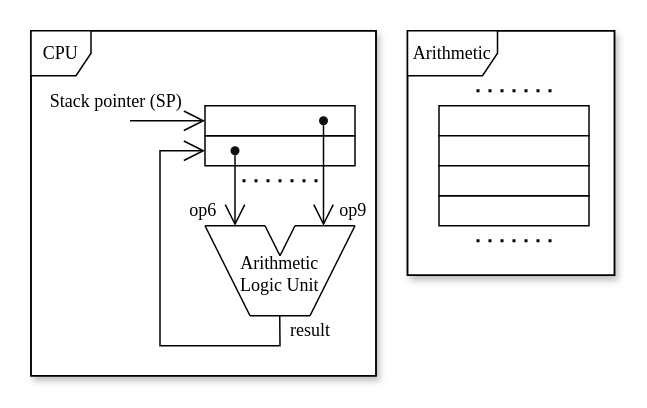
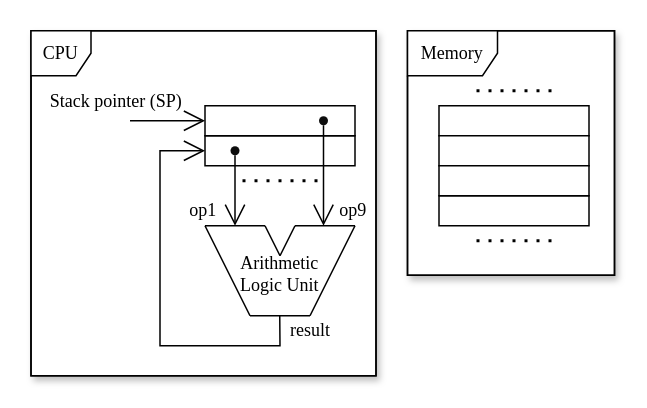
(452, 53) -> (452, 53)
(203, 211) -> (203, 211)
